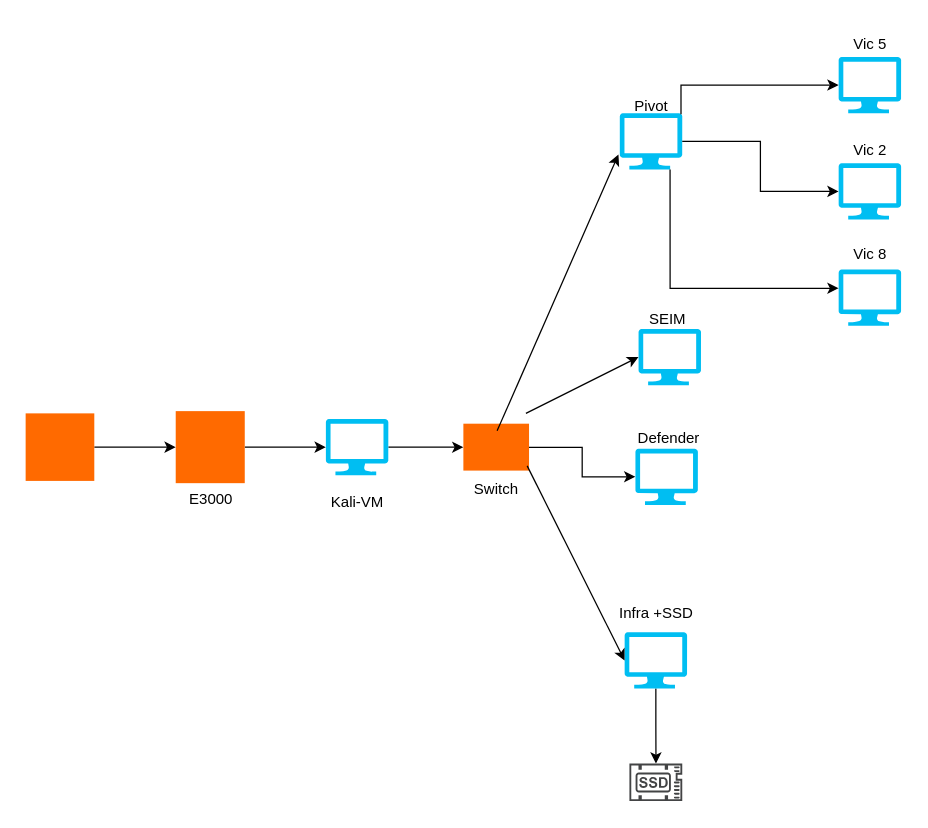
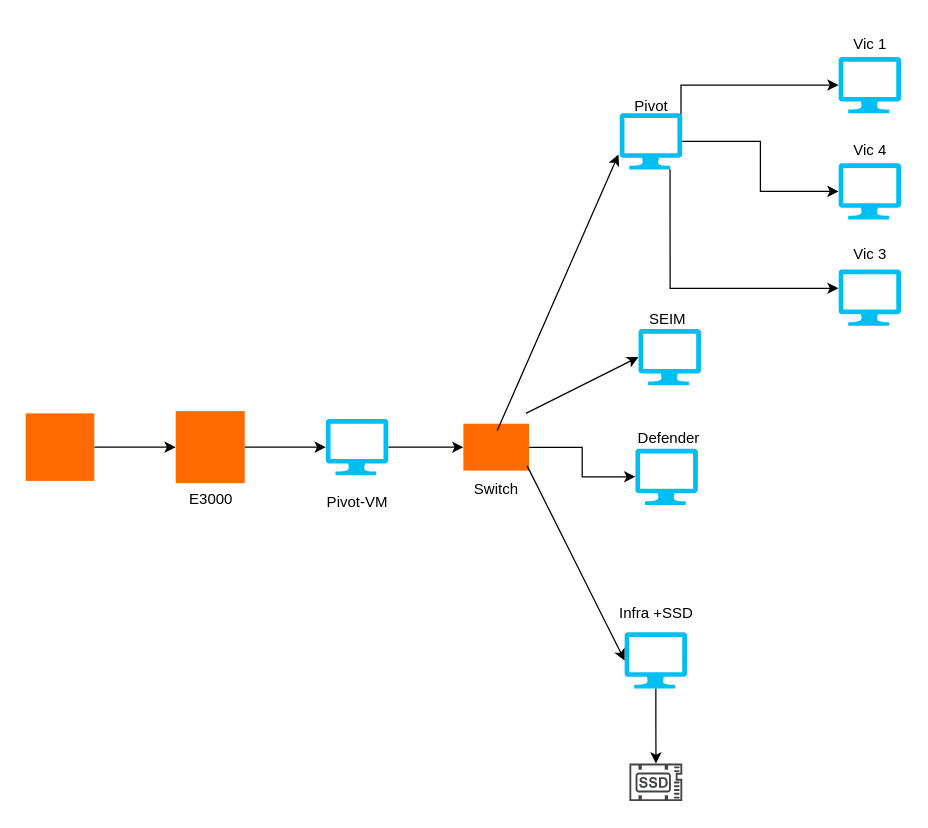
(870, 44) -> (870, 44)
(870, 151) -> (870, 151)
(870, 254) -> (870, 254)
(358, 502) -> (358, 502)
